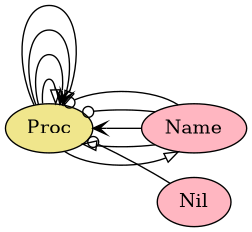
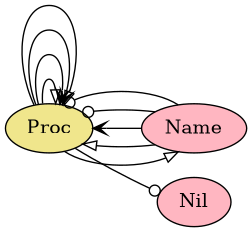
(122, 156) -> (119, 173)
